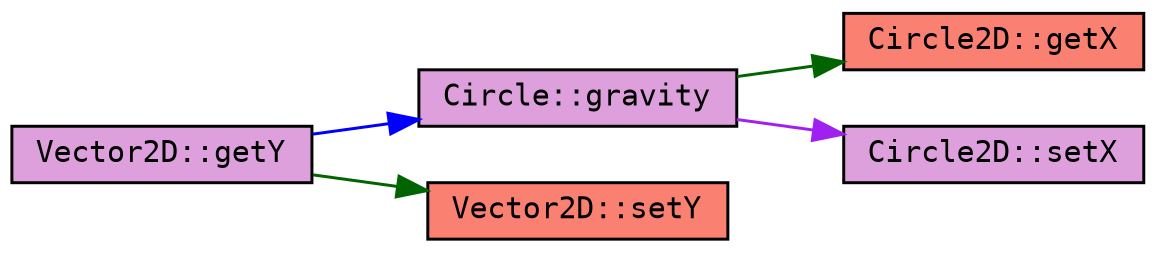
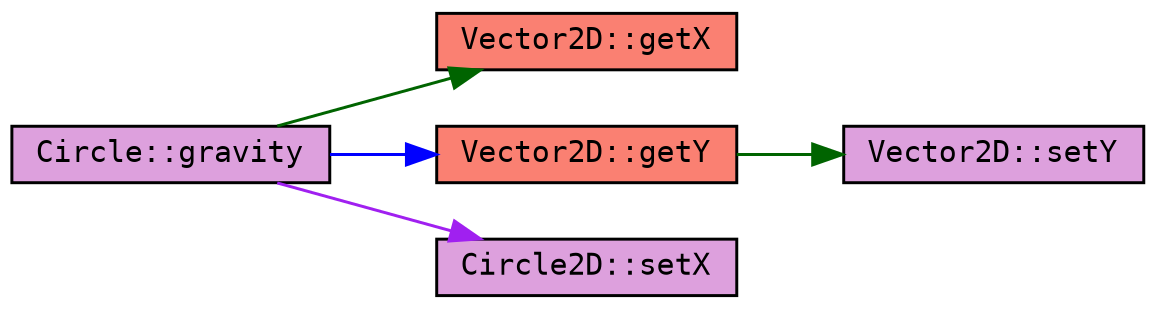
(994, 42) -> (587, 42)
(351, 129) -> (368, 154)
(162, 154) -> (587, 154)
(578, 211) -> (994, 154)
